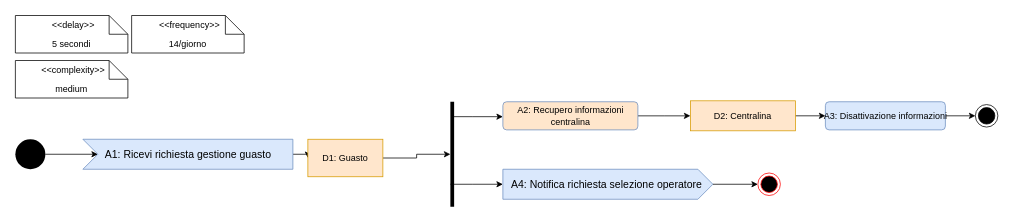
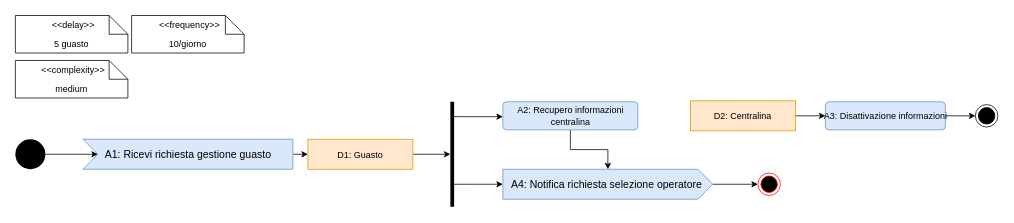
(72, 45) -> (72, 45)
(188, 45) -> (188, 45)
(570, 116) -> (570, 116)
(684, 116) -> (581, 149)
(345, 158) -> (360, 154)
